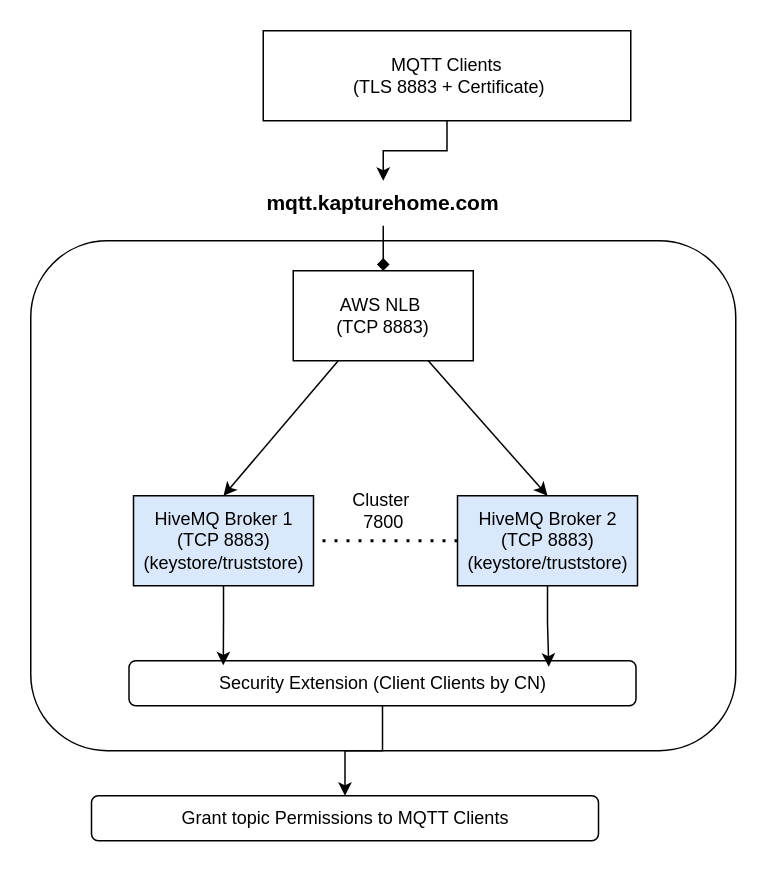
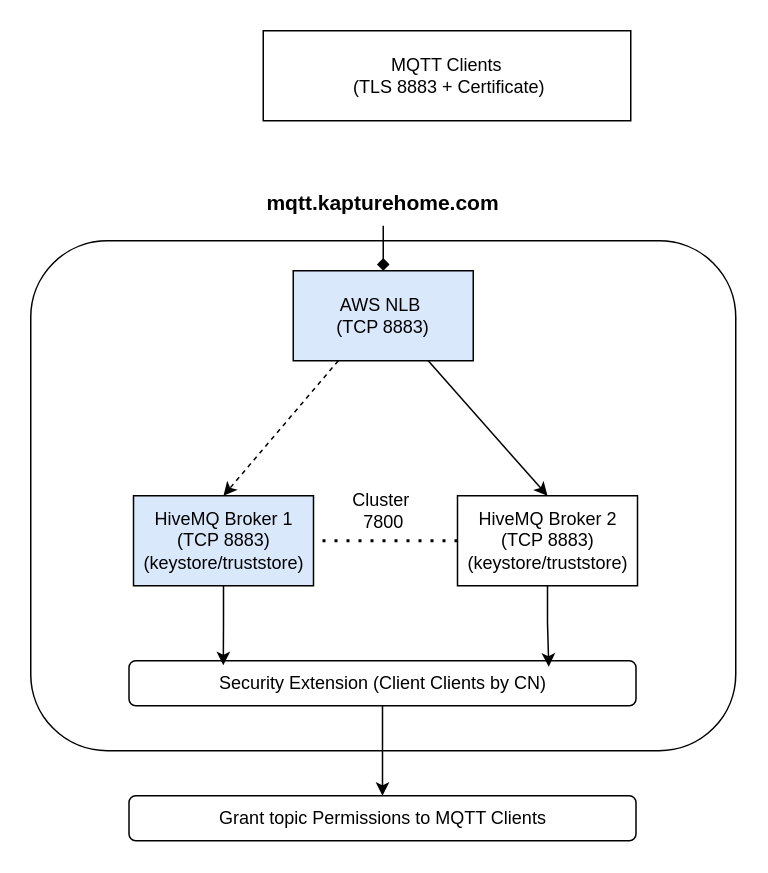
(421, 151) -> none
(383, 316) -> (383, 316)
(285, 423) -> (285, 423)
(548, 541) -> (548, 541)
(345, 818) -> (383, 818)
